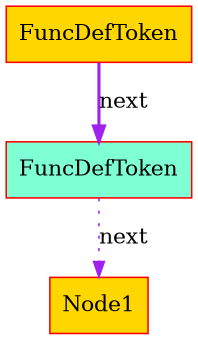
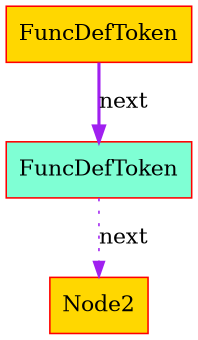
(99, 305) -> (99, 305)
